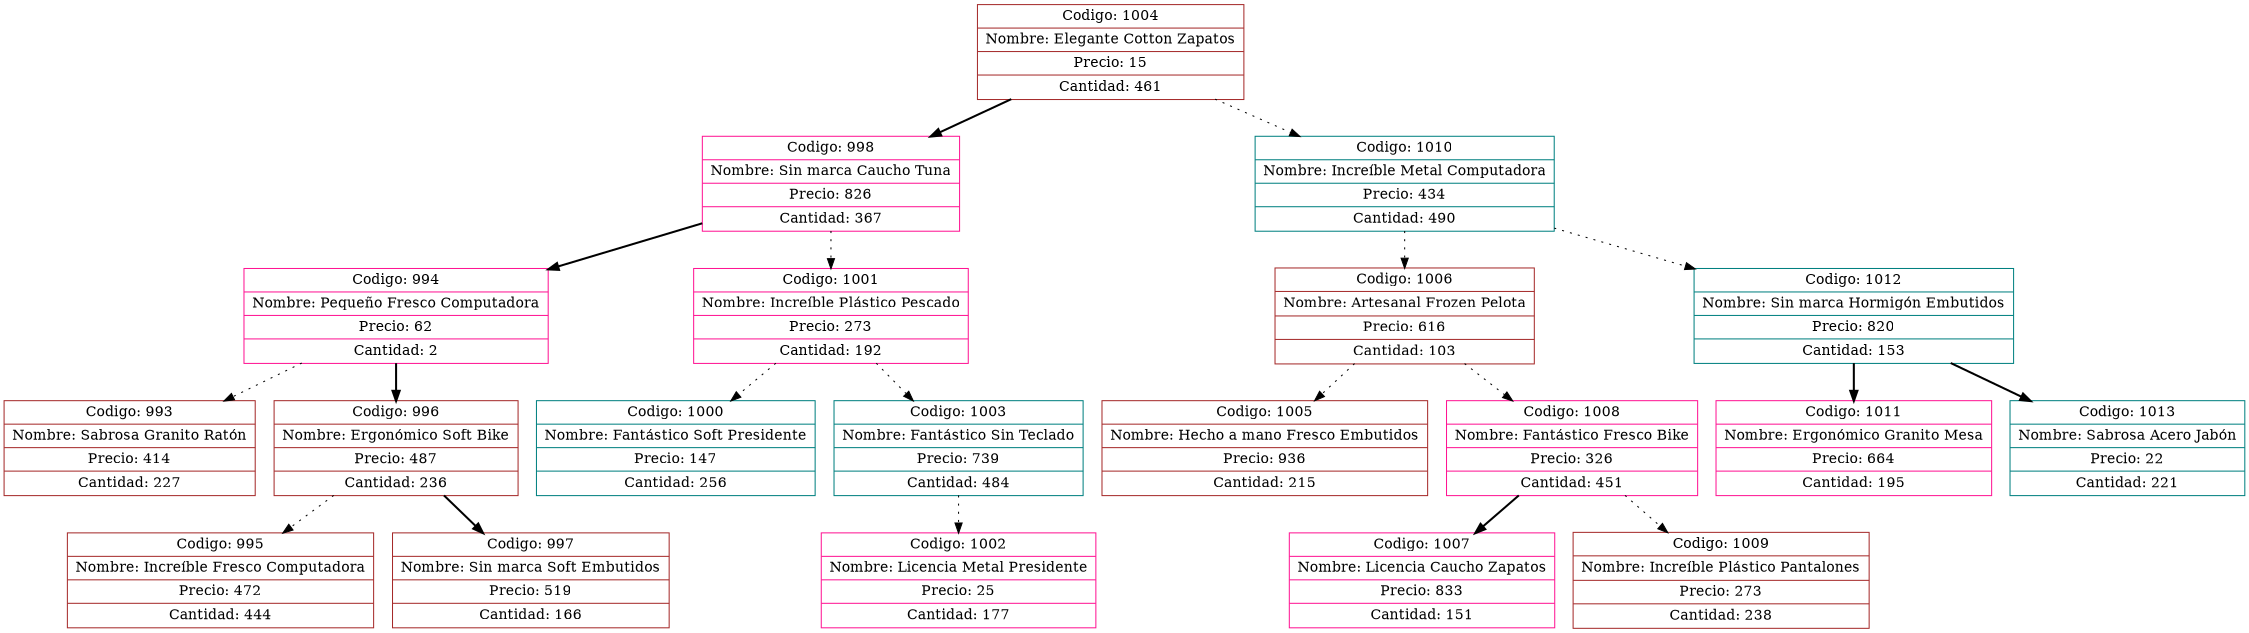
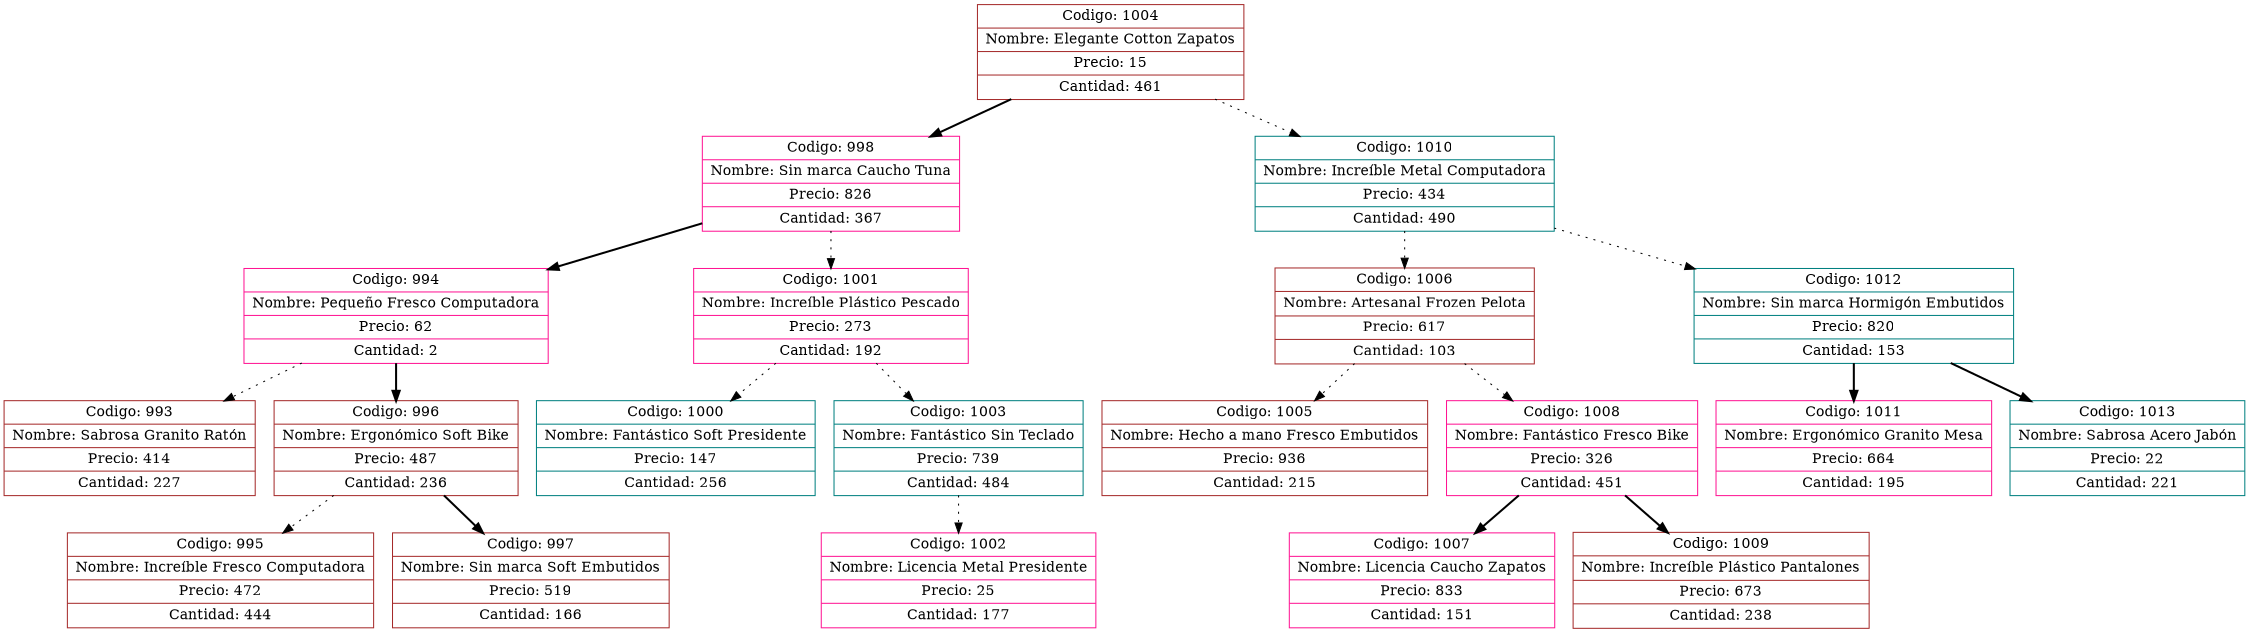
(1405, 327) -> (1405, 327)
(1642, 511) -> (1642, 511)
(1721, 592) -> (1721, 592)
